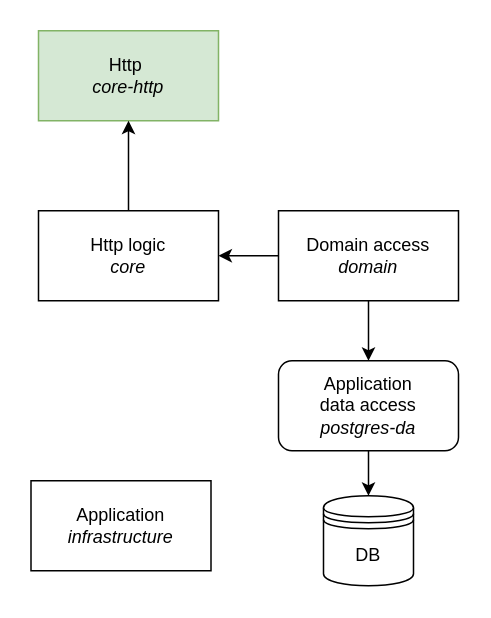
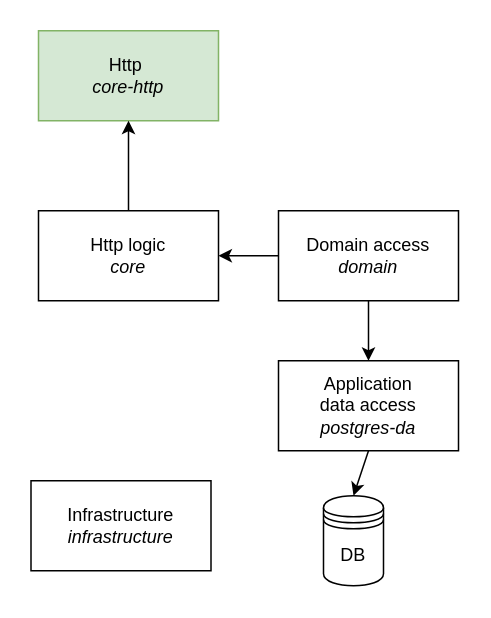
(368, 406) -> (368, 406)
(121, 526) -> (121, 526)
(368, 541) -> (353, 541)
